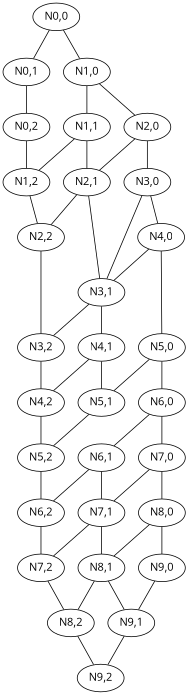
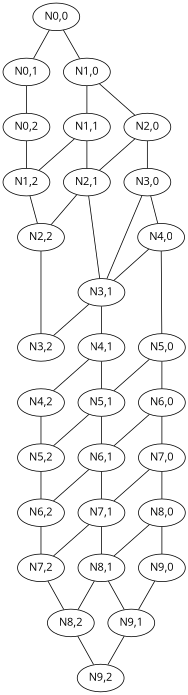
(41, 375) -> none
none -> (101, 430)
